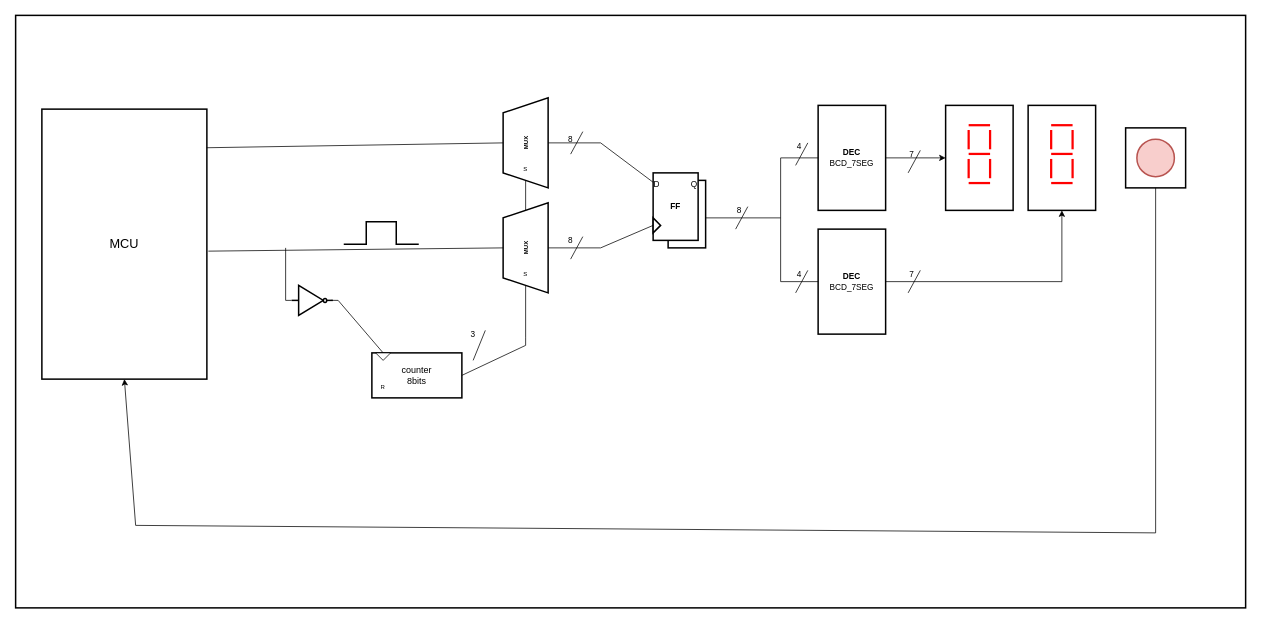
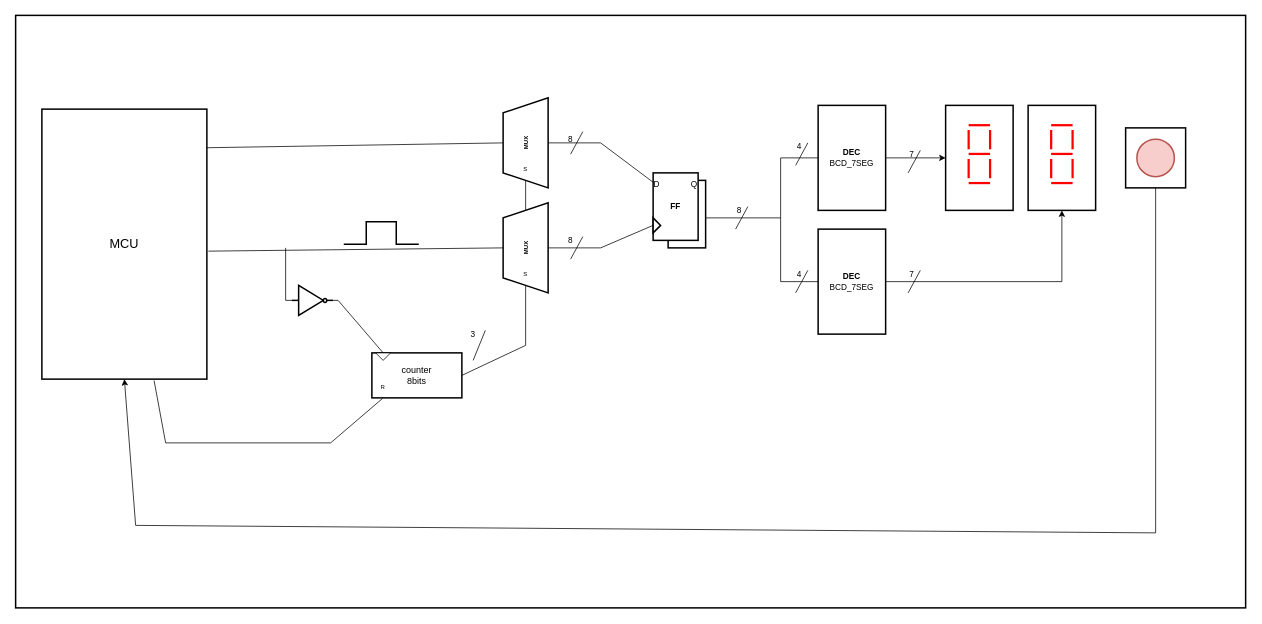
none -> (250, 443)
